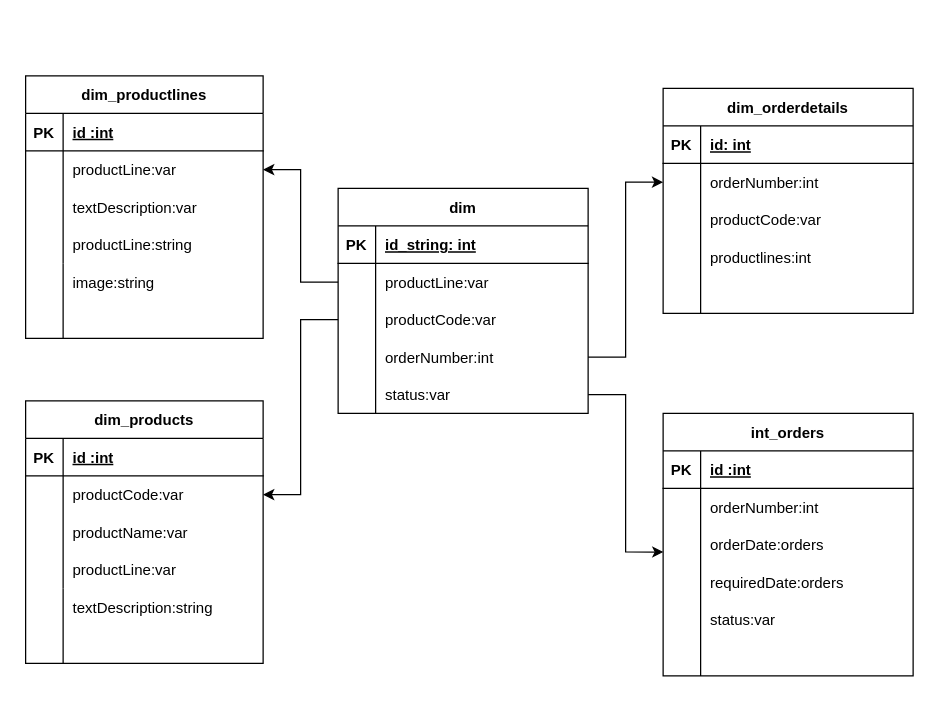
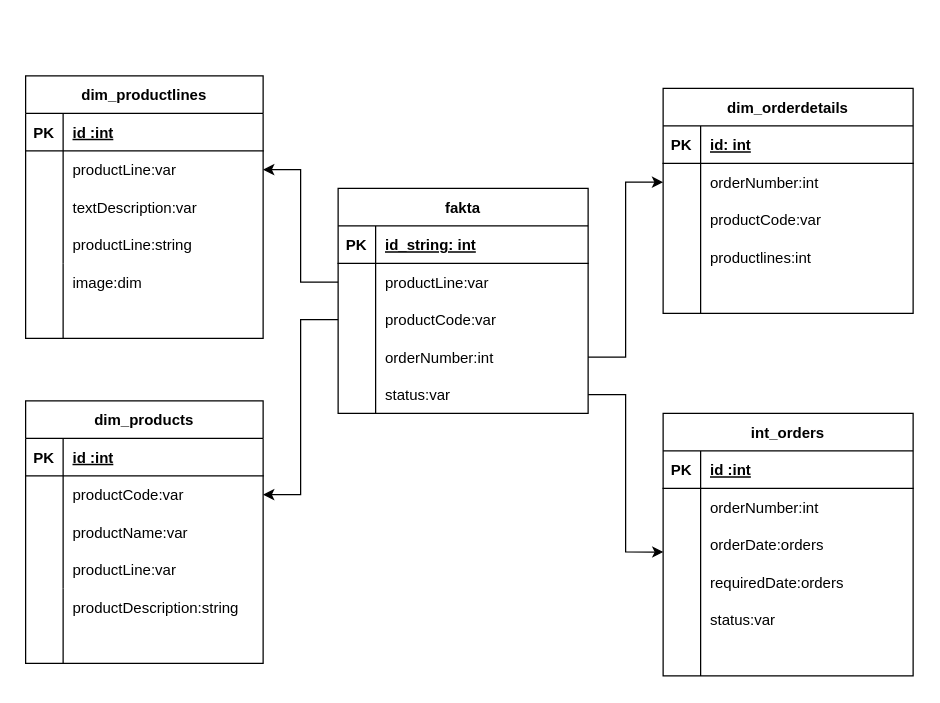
(463, 208) -> (463, 208)
(117, 283) -> (104, 283)
(157, 608) -> (170, 608)
